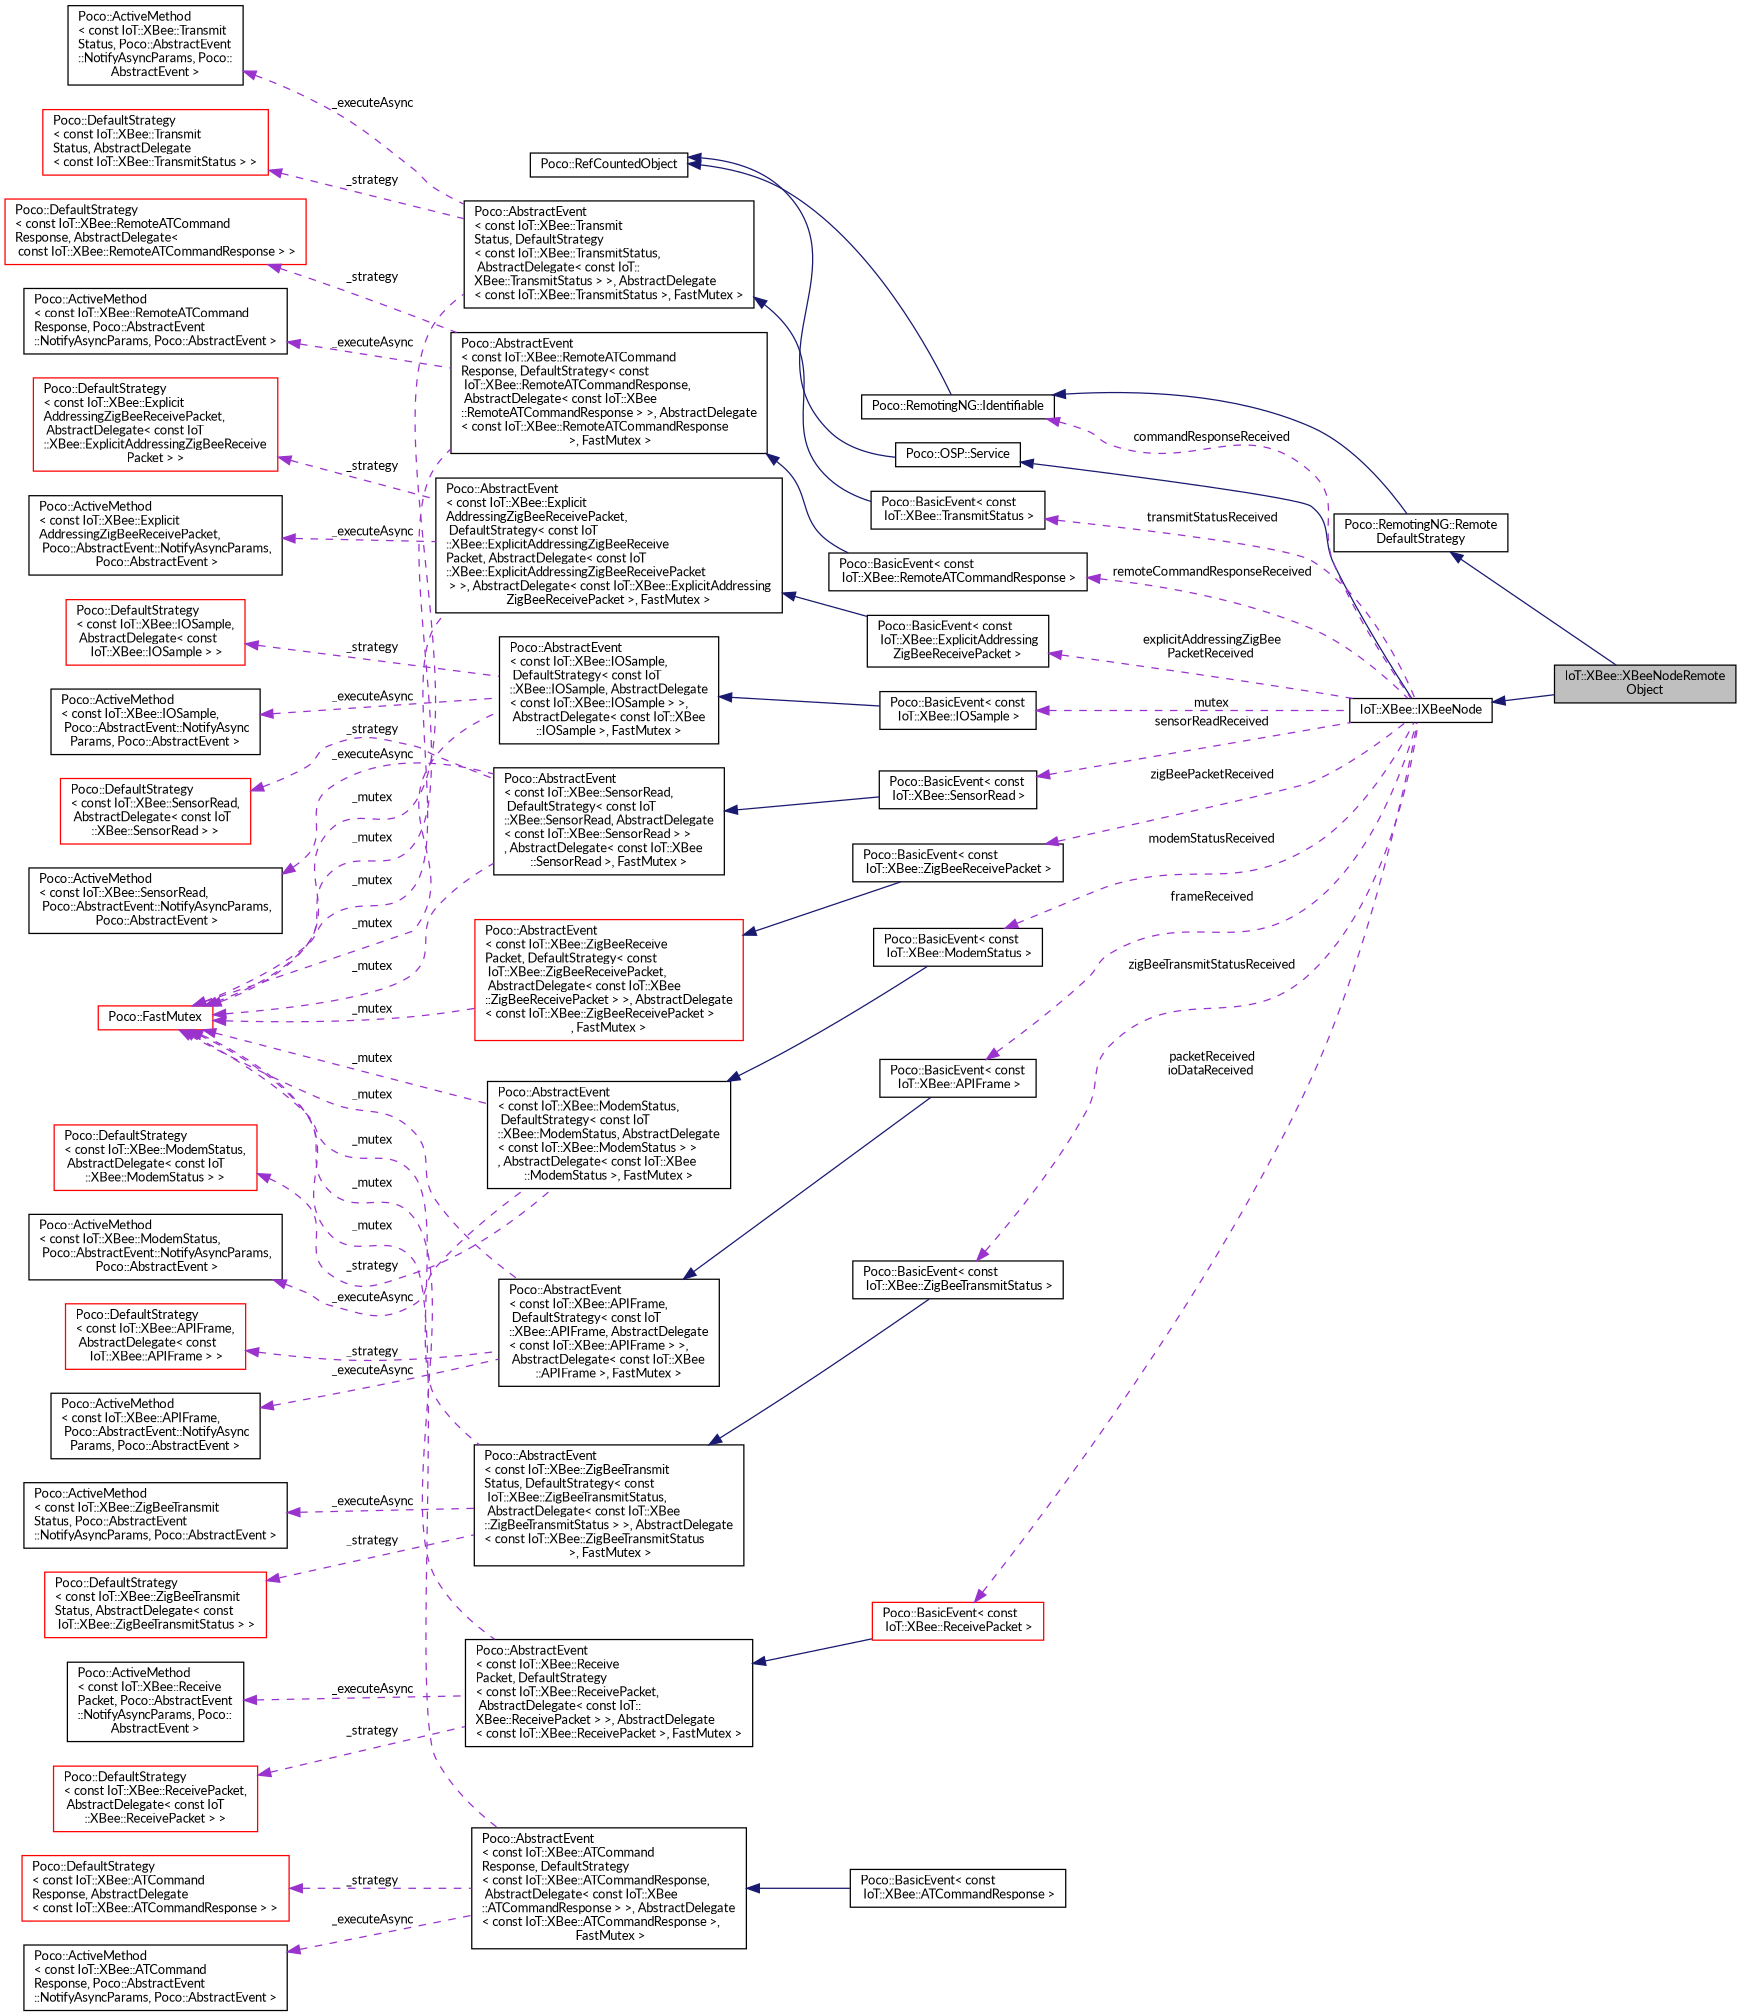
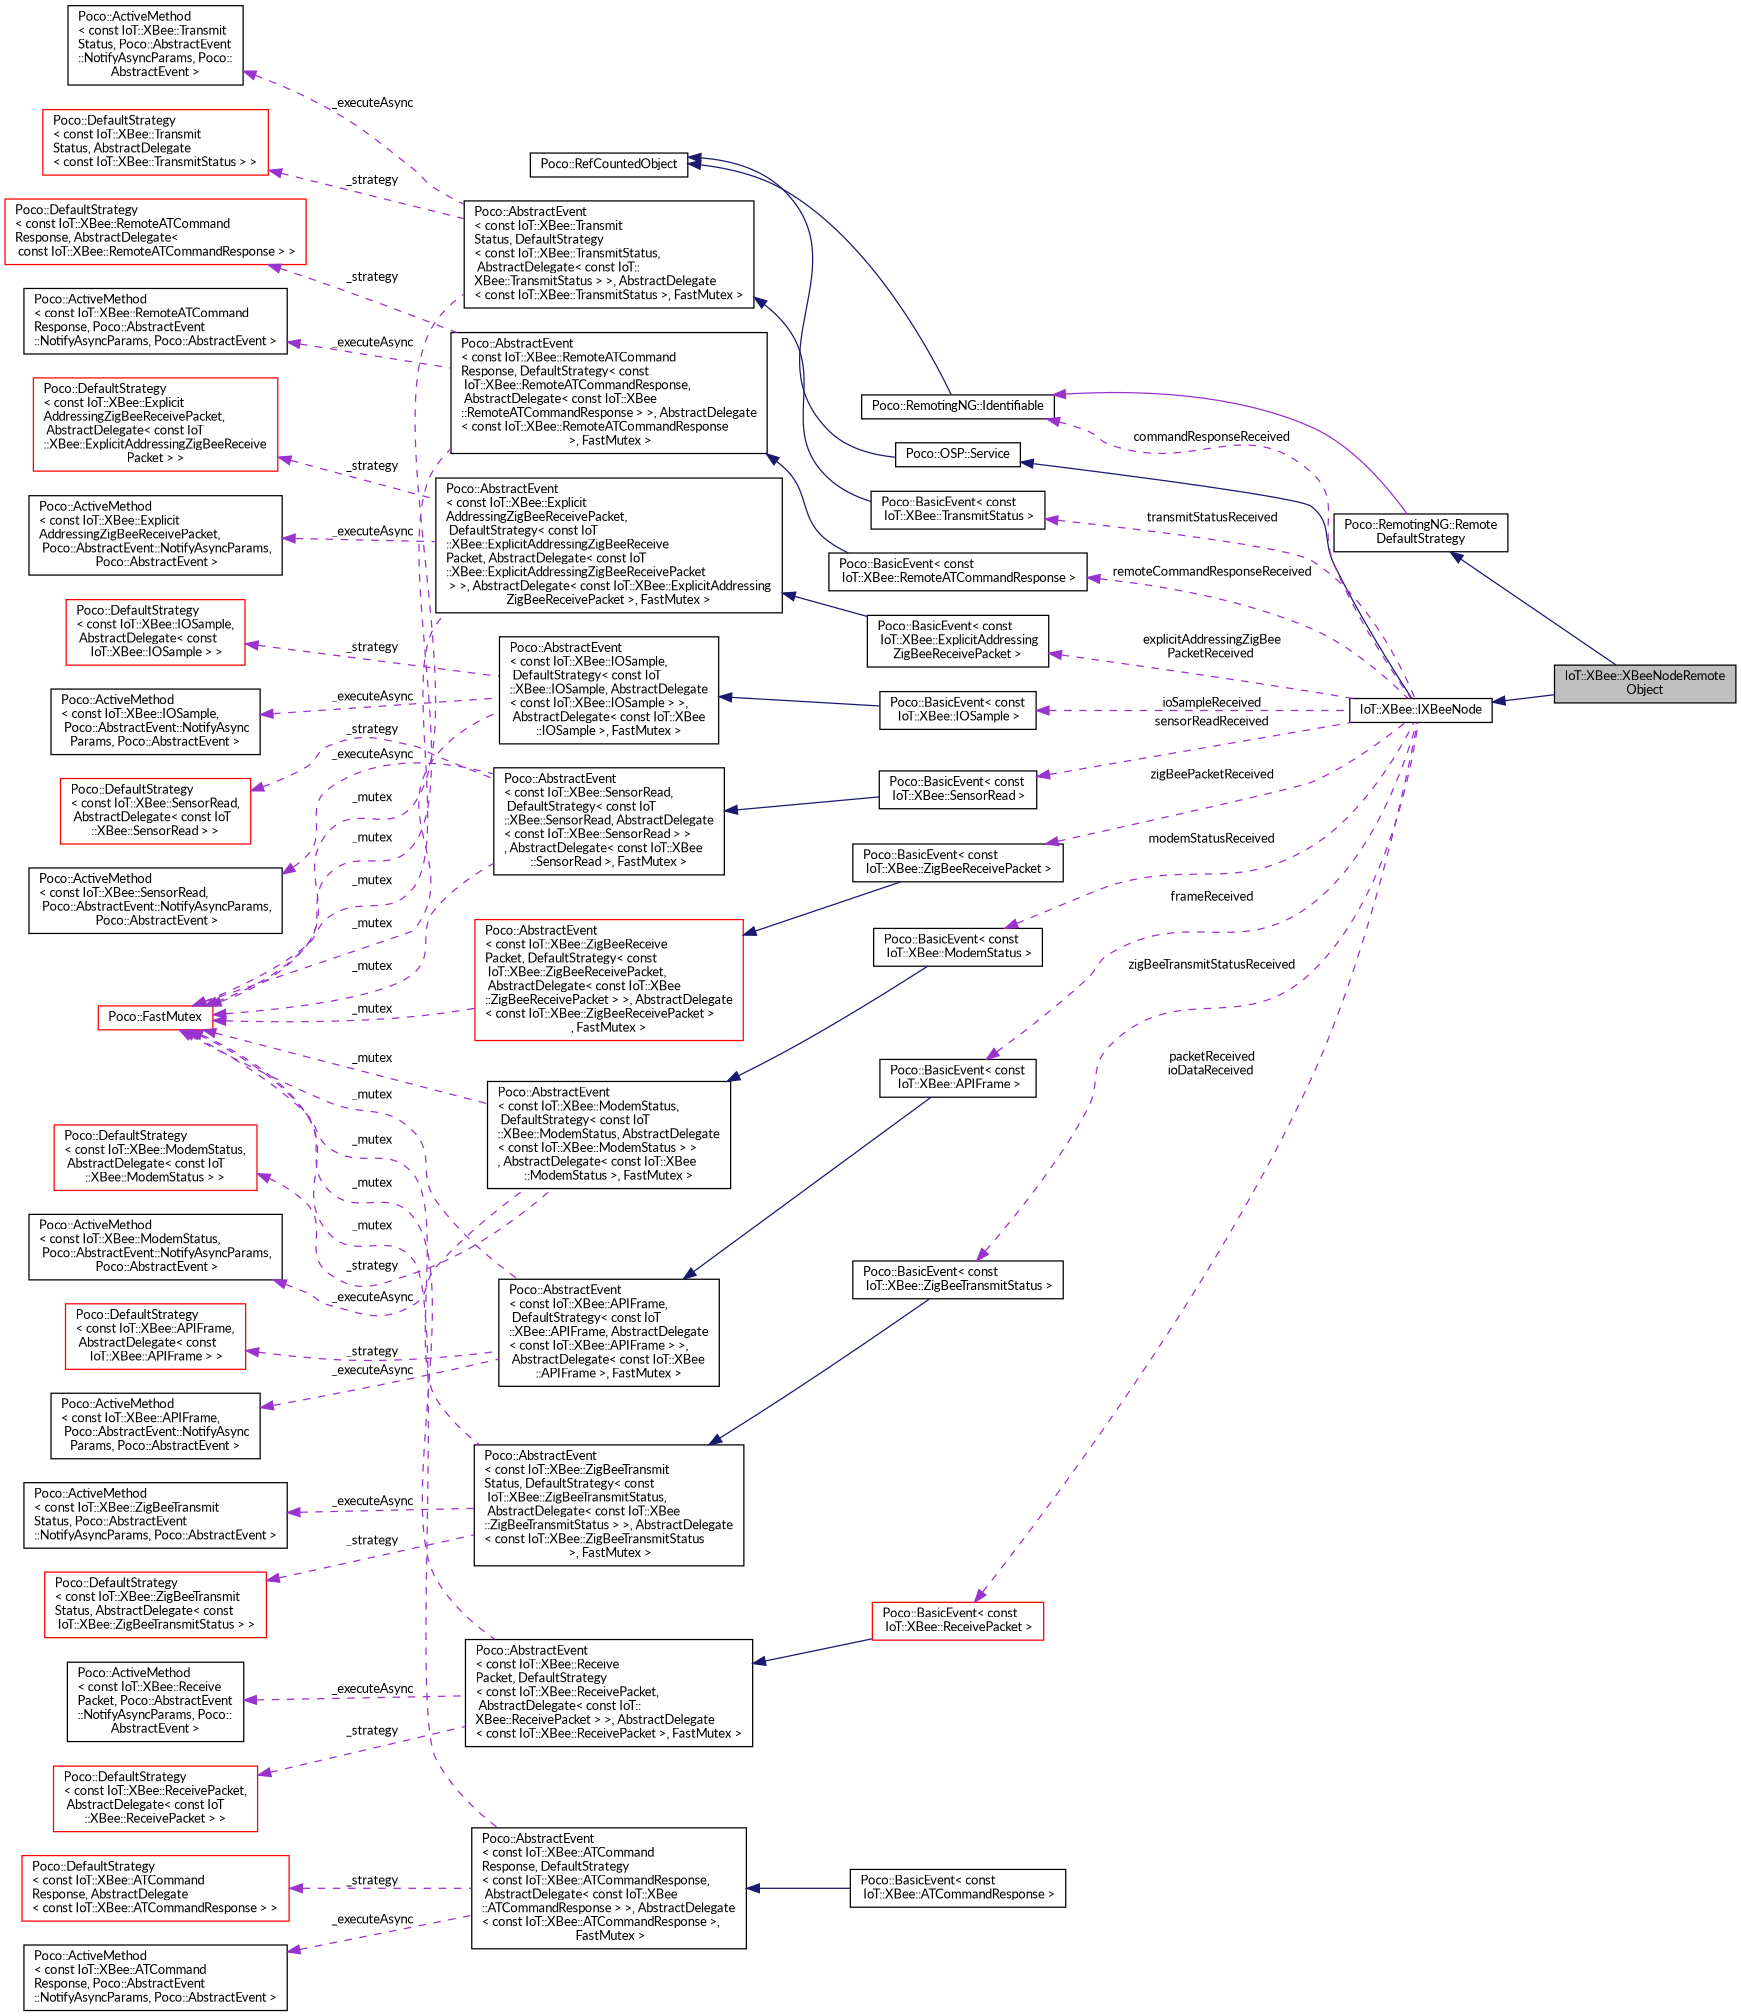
(1255, 408) -> (1255, 408)
(1211, 704) -> (1211, 704)
